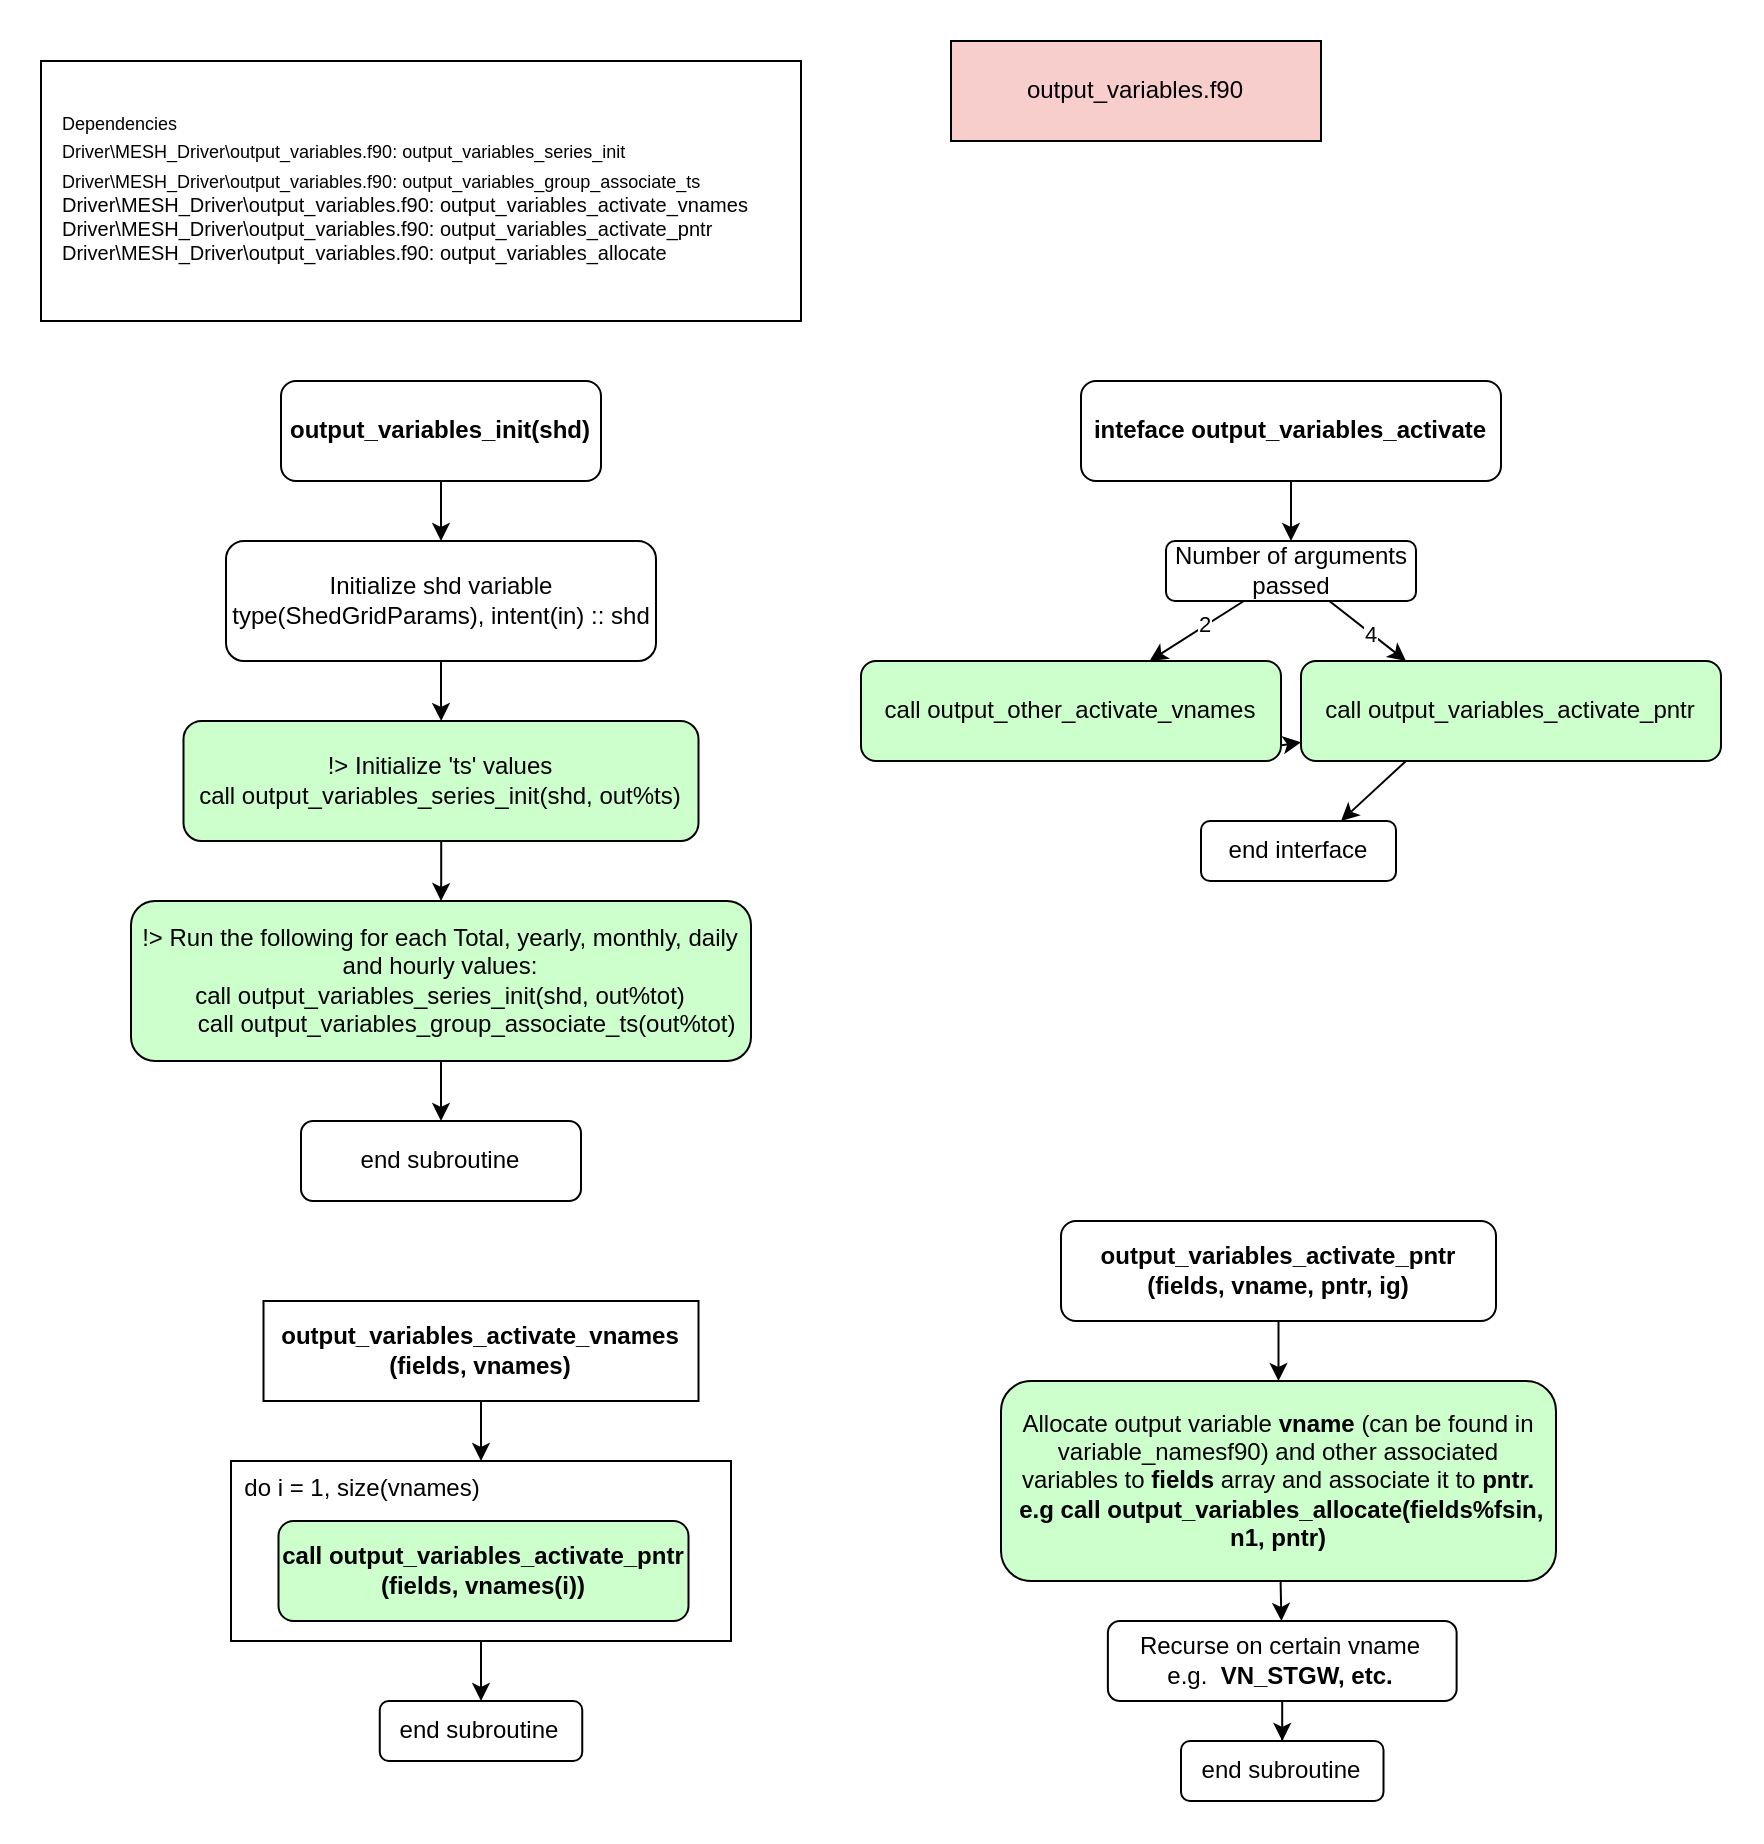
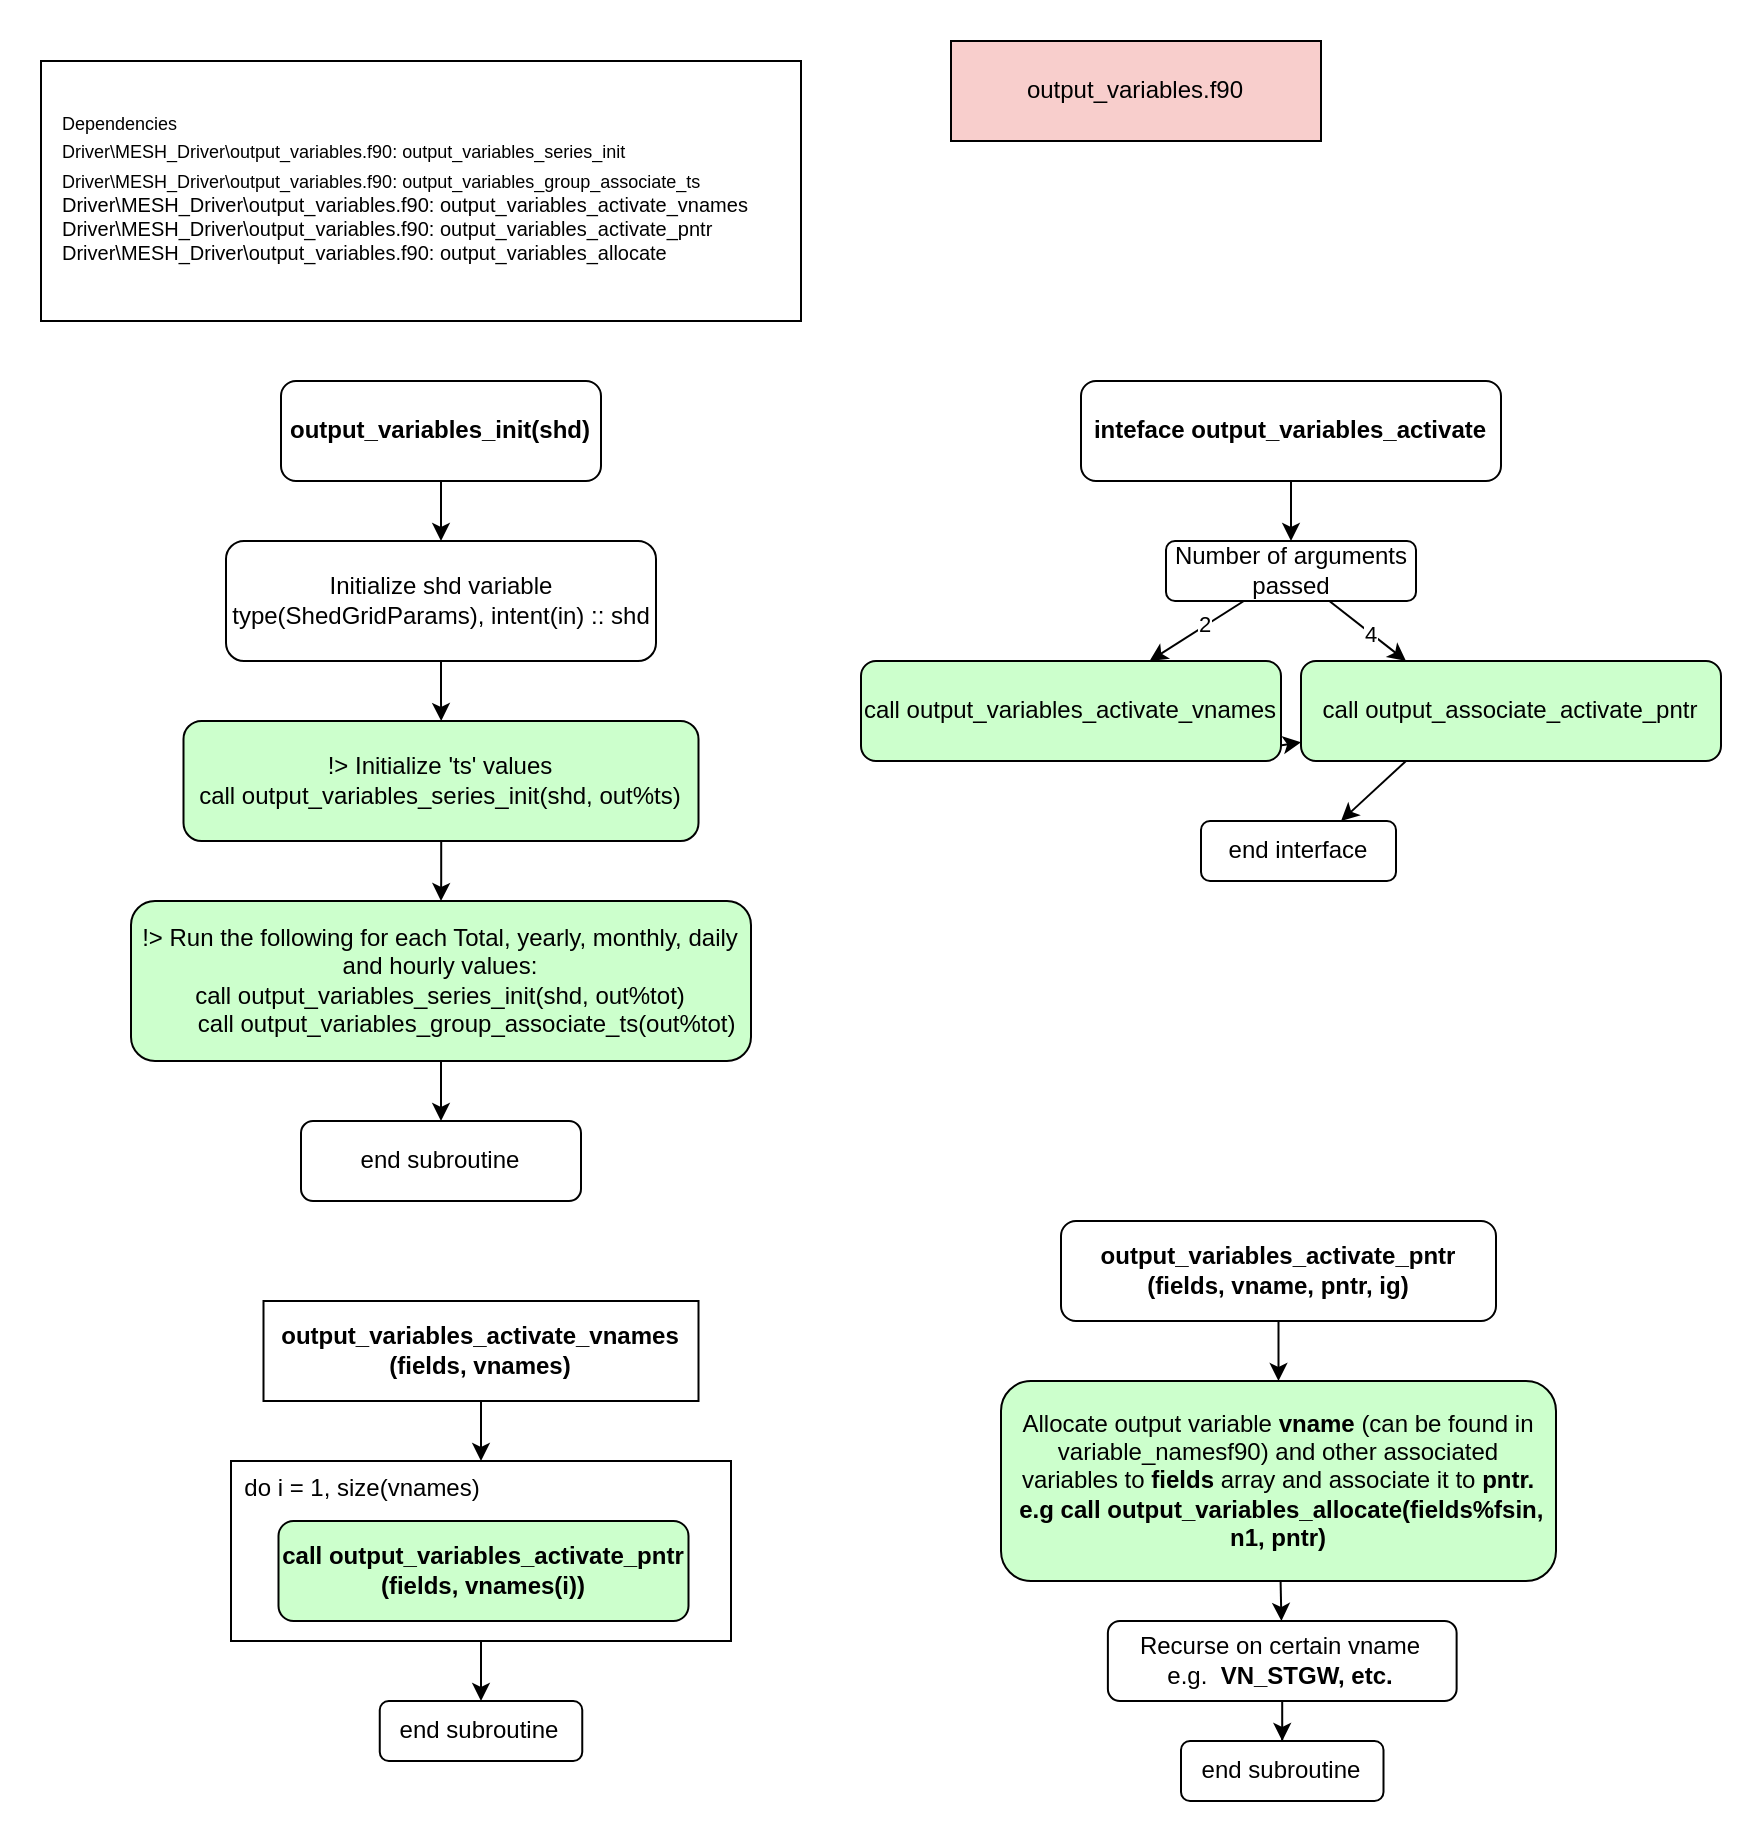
(1071, 711) -> (1071, 711)
(1511, 711) -> (1511, 711)
